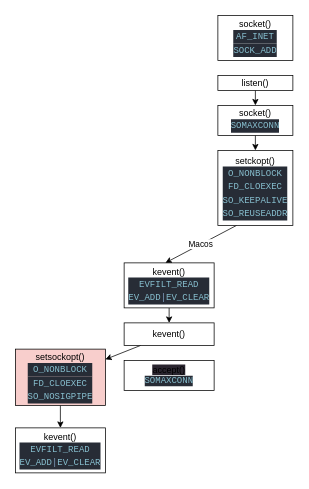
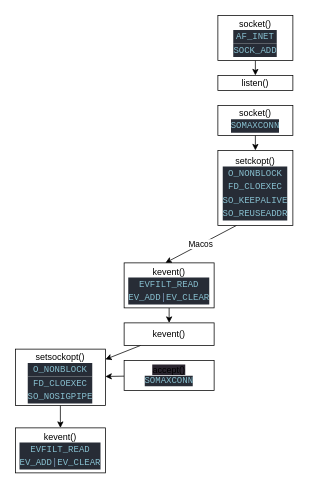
none -> (255, 65)
(255, 95) -> none
none -> (118, 376)
(60, 377) -> (60, 377)
